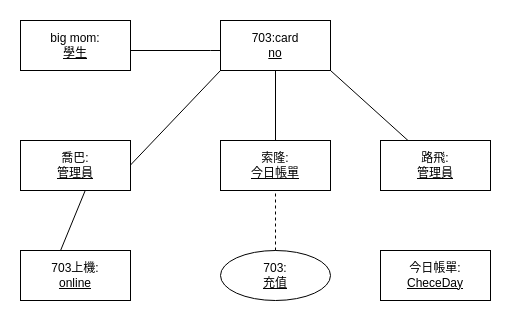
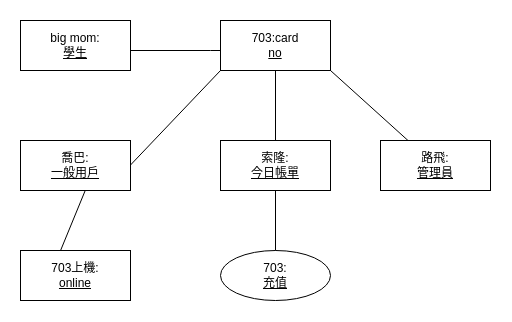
(76, 166) -> (76, 166)
(276, 220) -> (276, 220)
(436, 276) -> none
